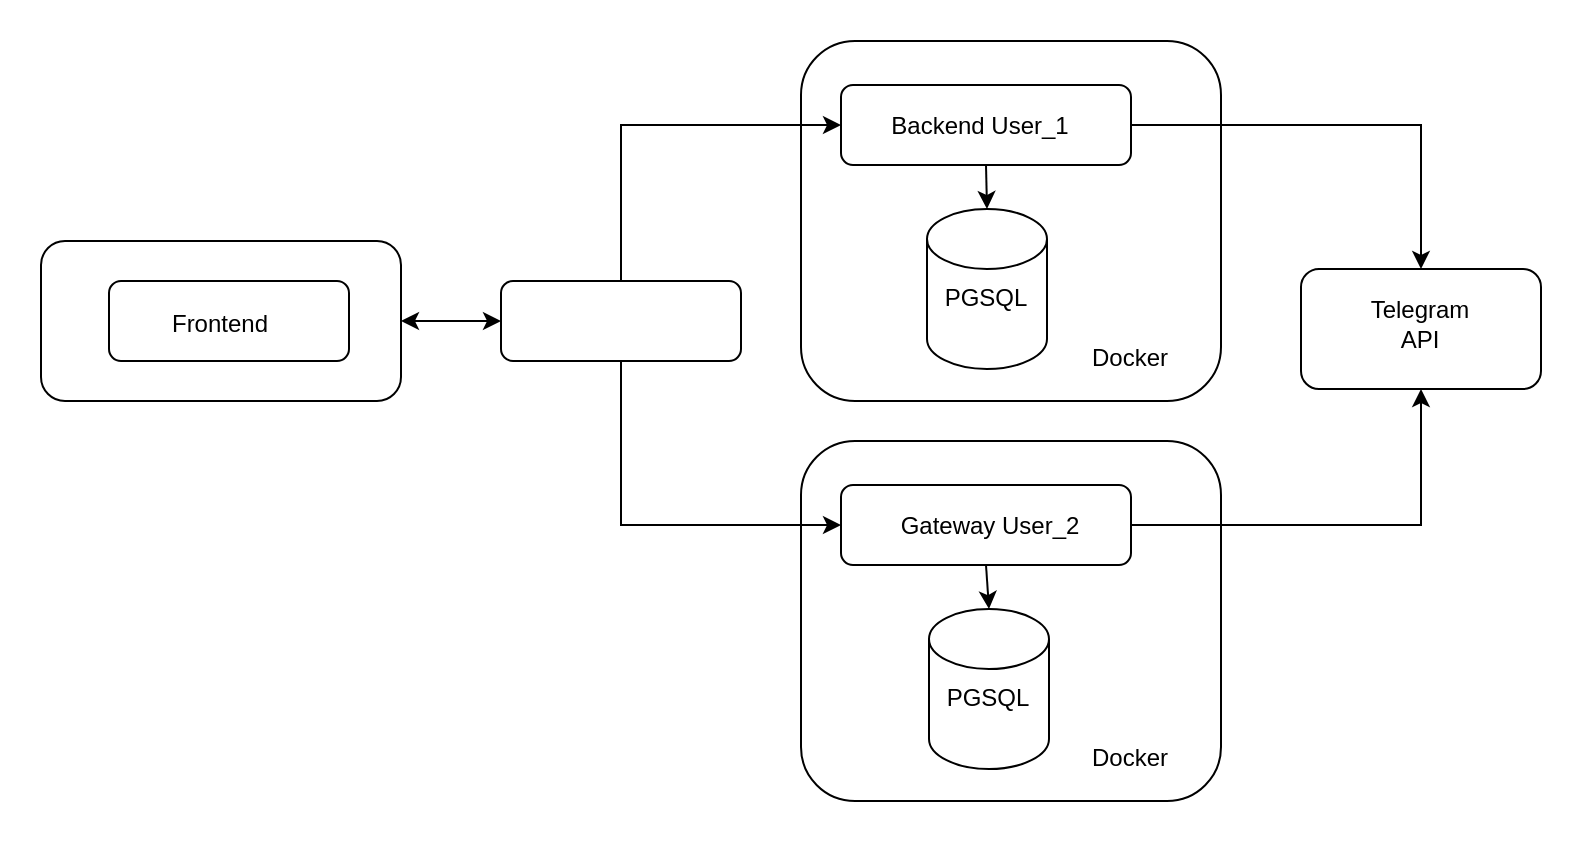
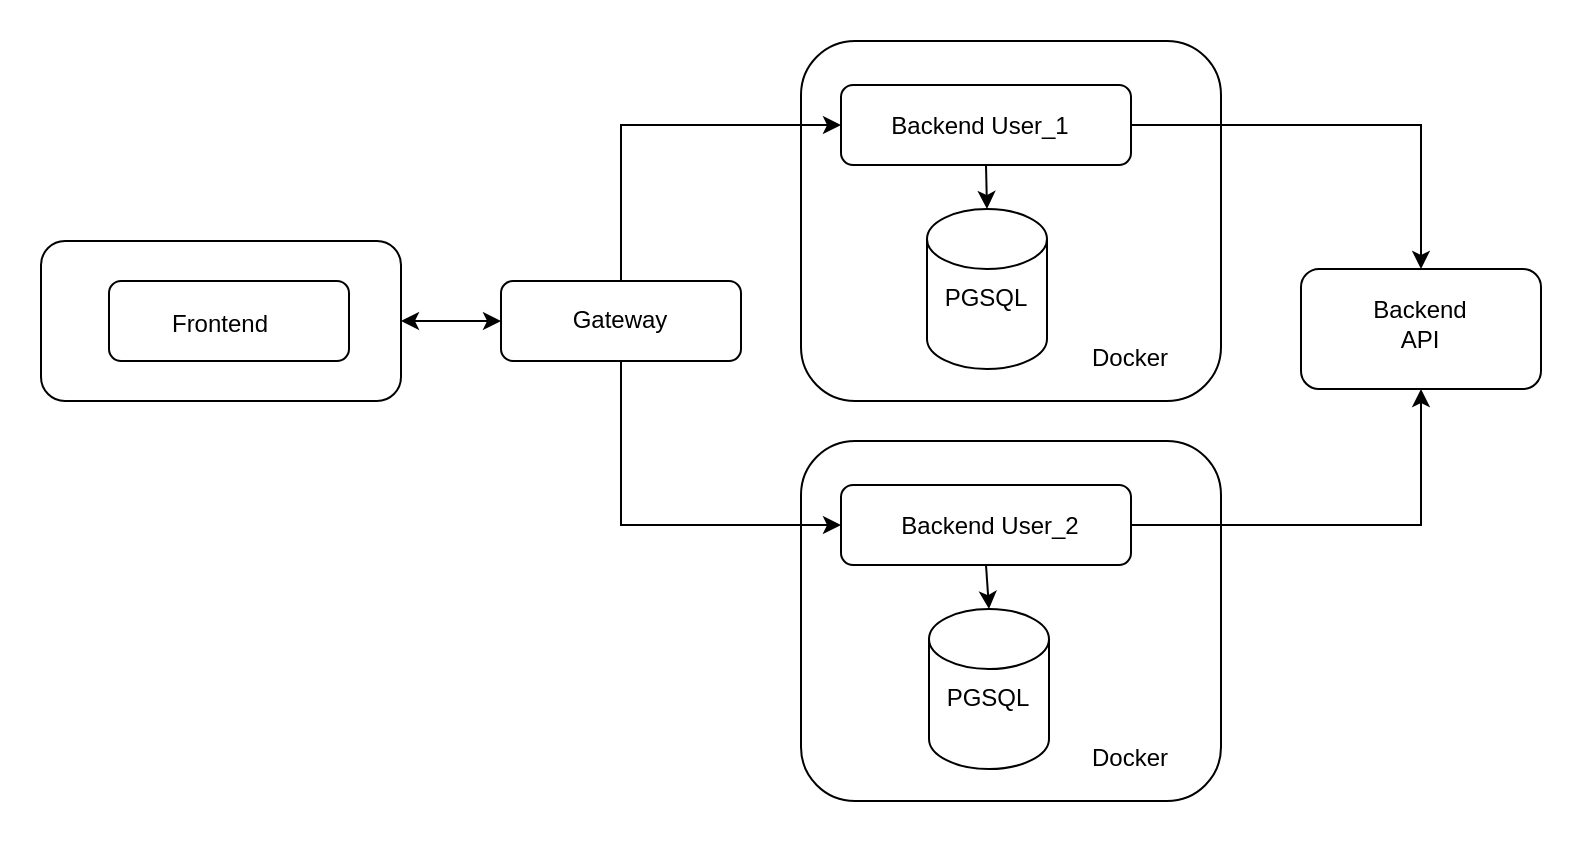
none -> (621, 321)
(1421, 325) -> (1421, 325)
(991, 527) -> (991, 527)
